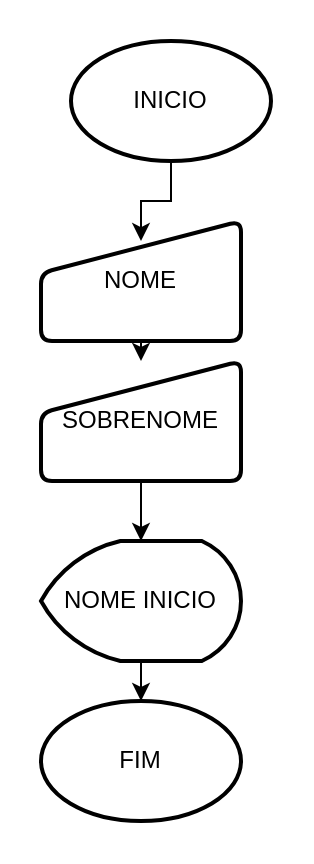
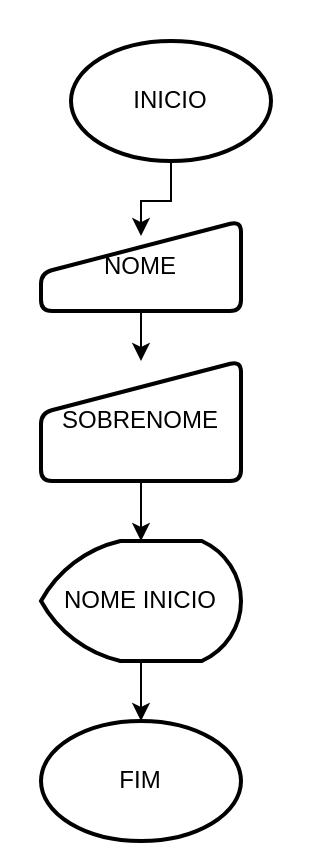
(141, 281) -> (141, 266)
(141, 761) -> (141, 781)
